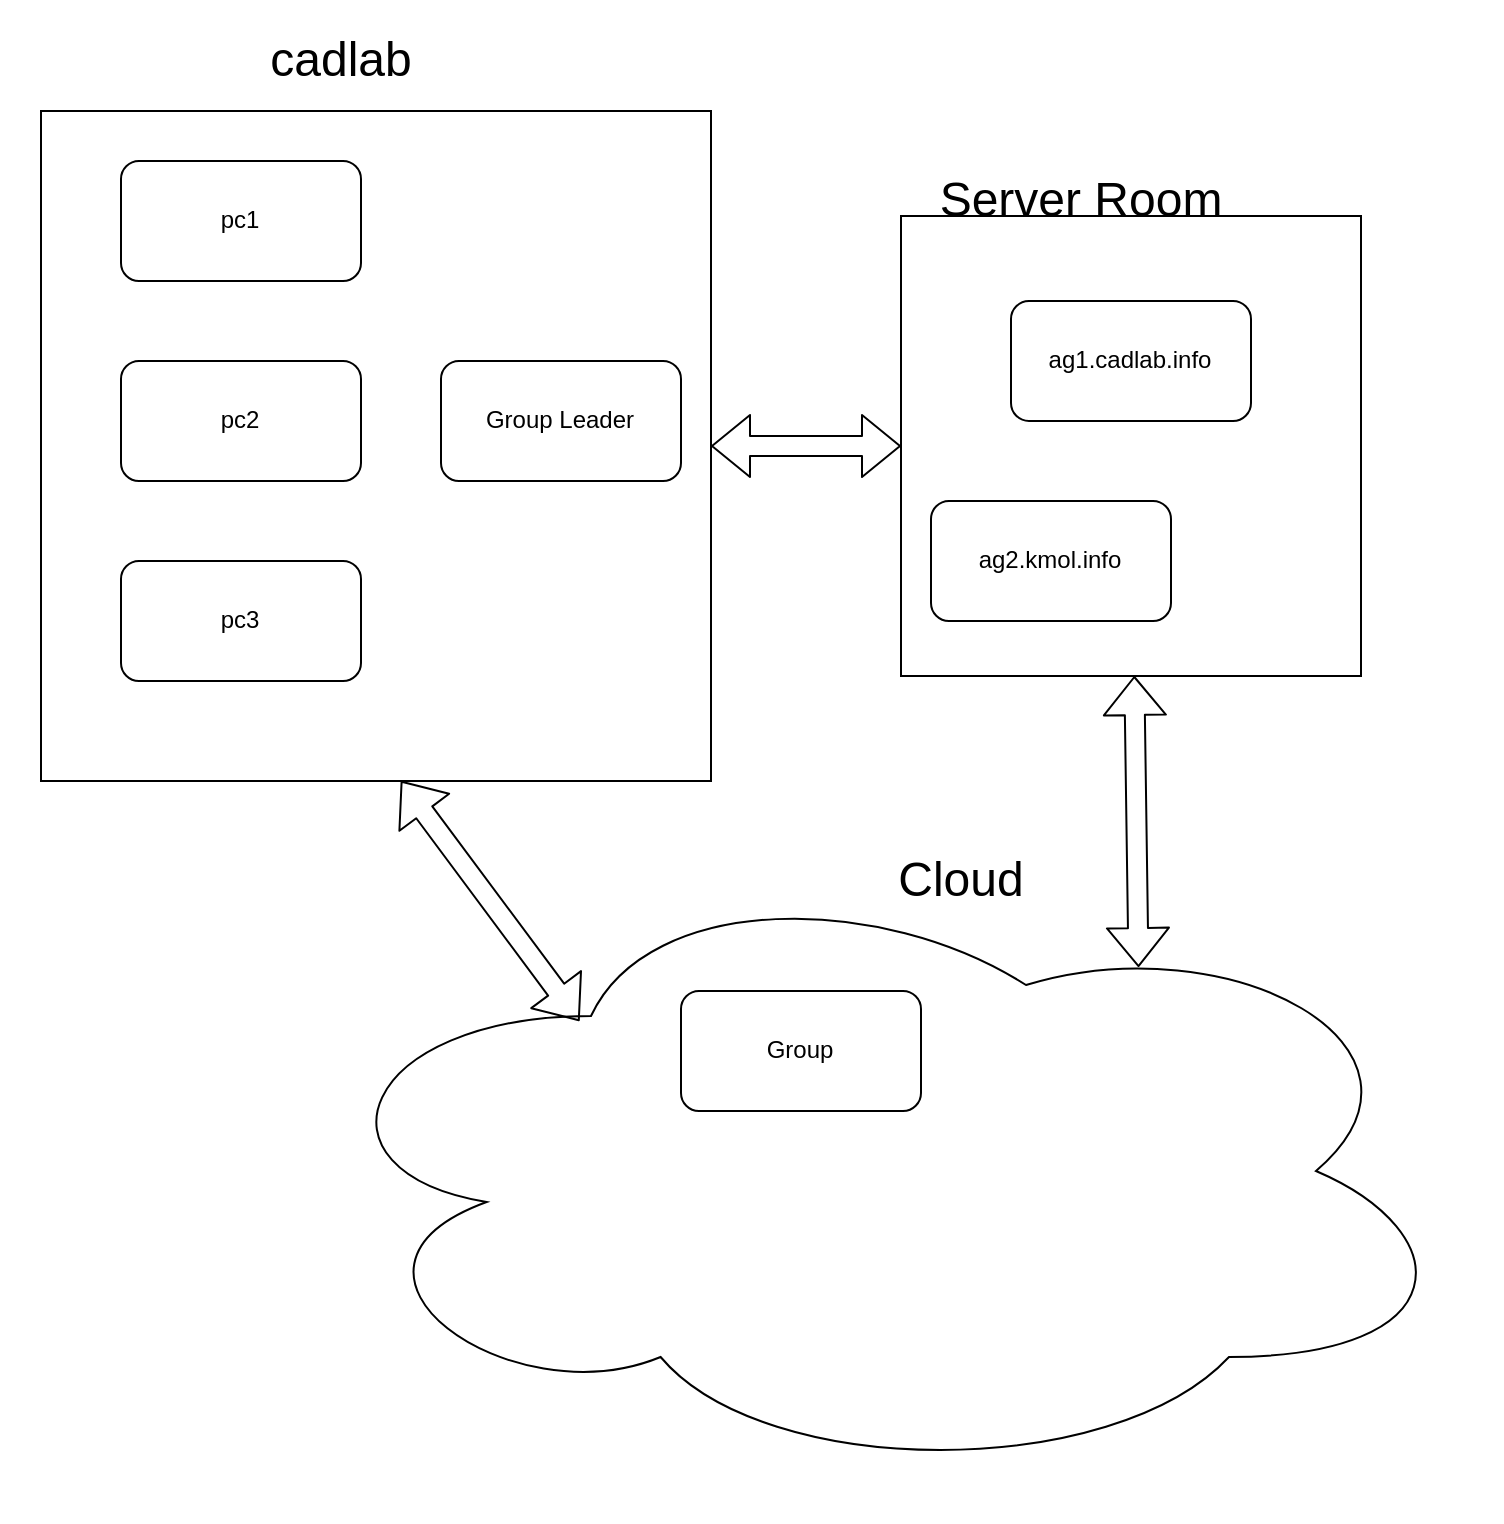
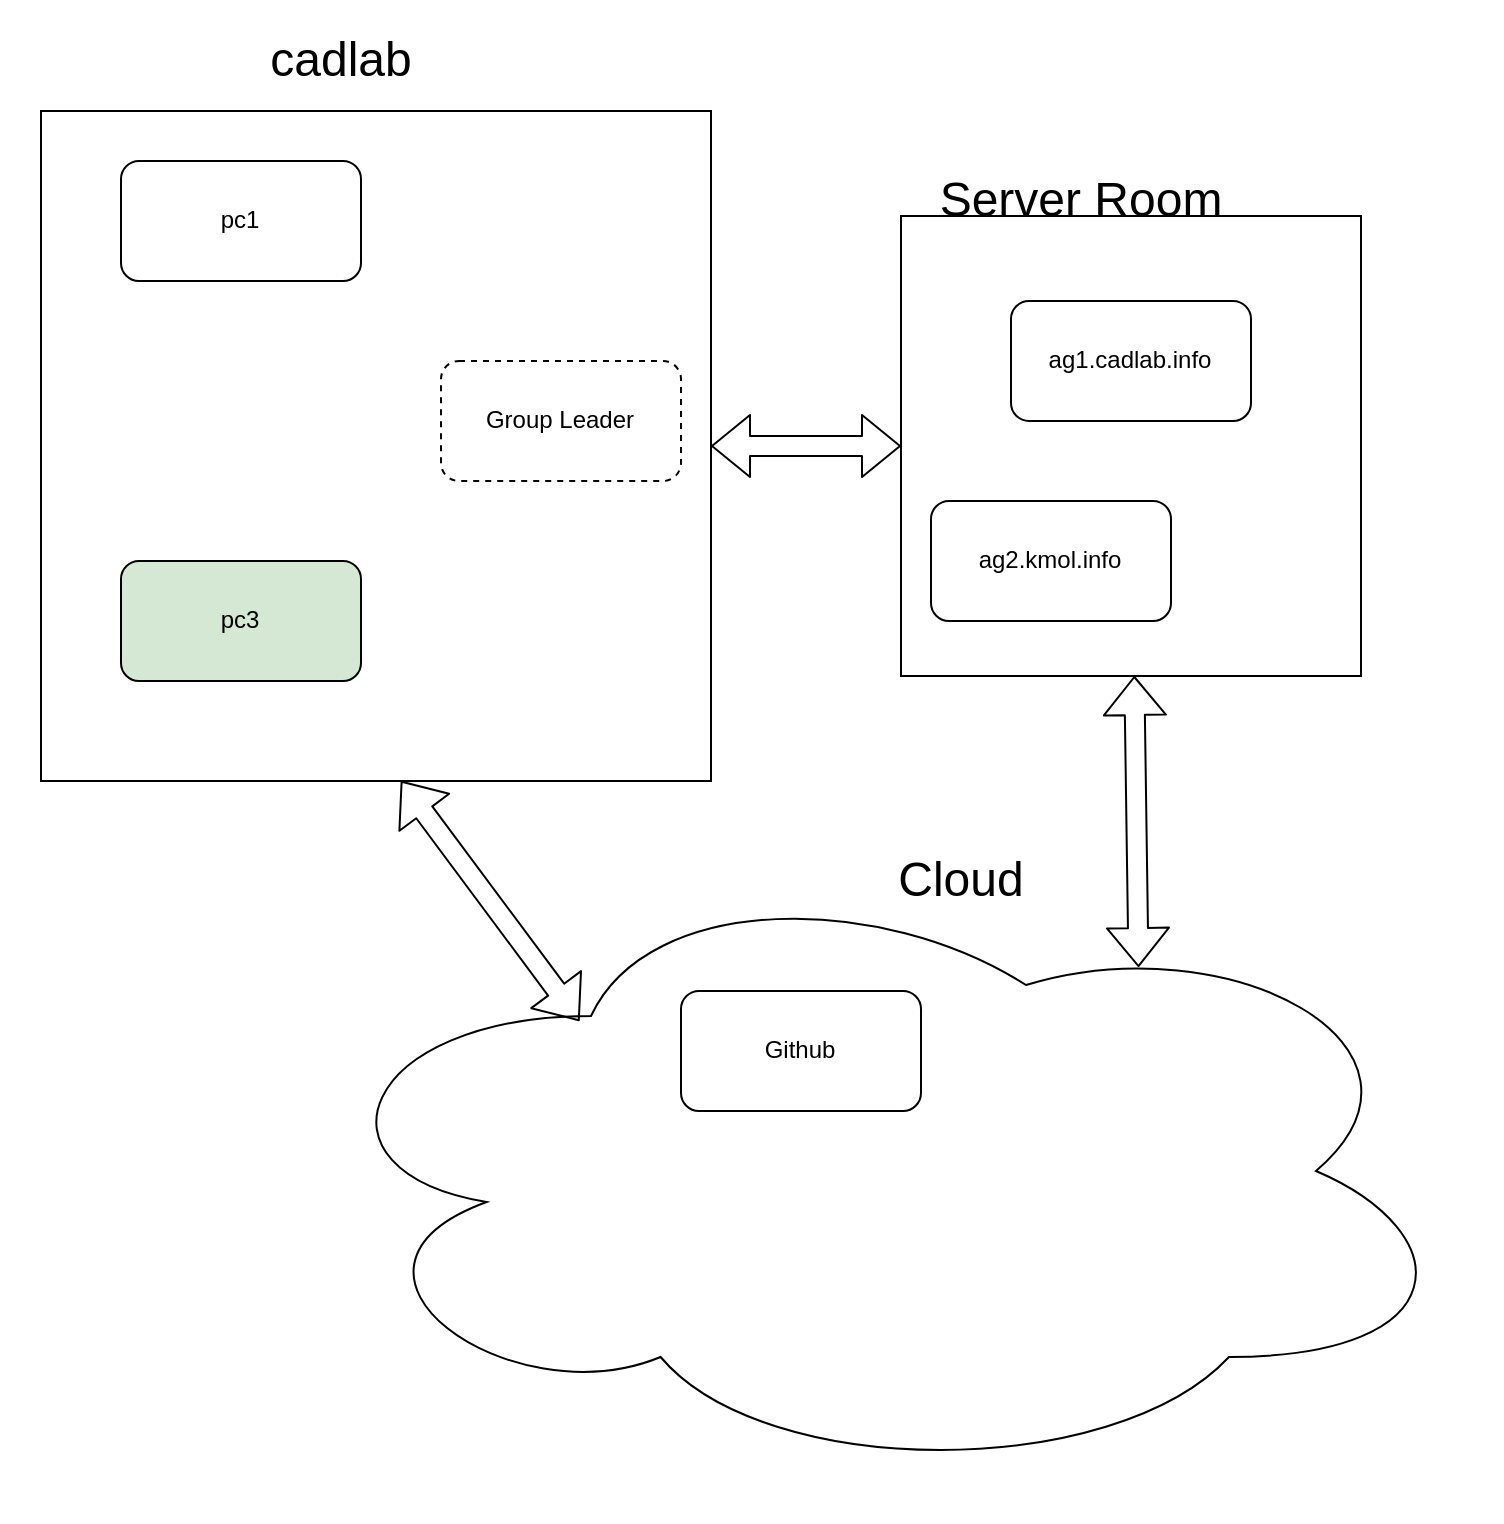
(241, 421) -> none
(561, 421) -> (561, 421)
(241, 621) -> (241, 621)
(801, 1051) -> (801, 1051)
